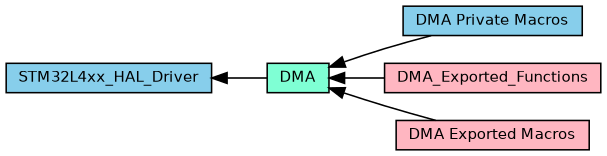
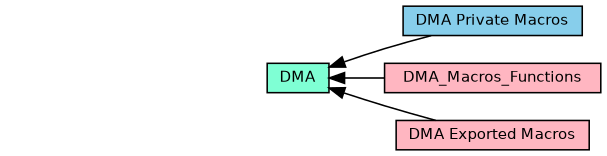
(109, 78) -> none
(493, 78) -> (493, 78)
